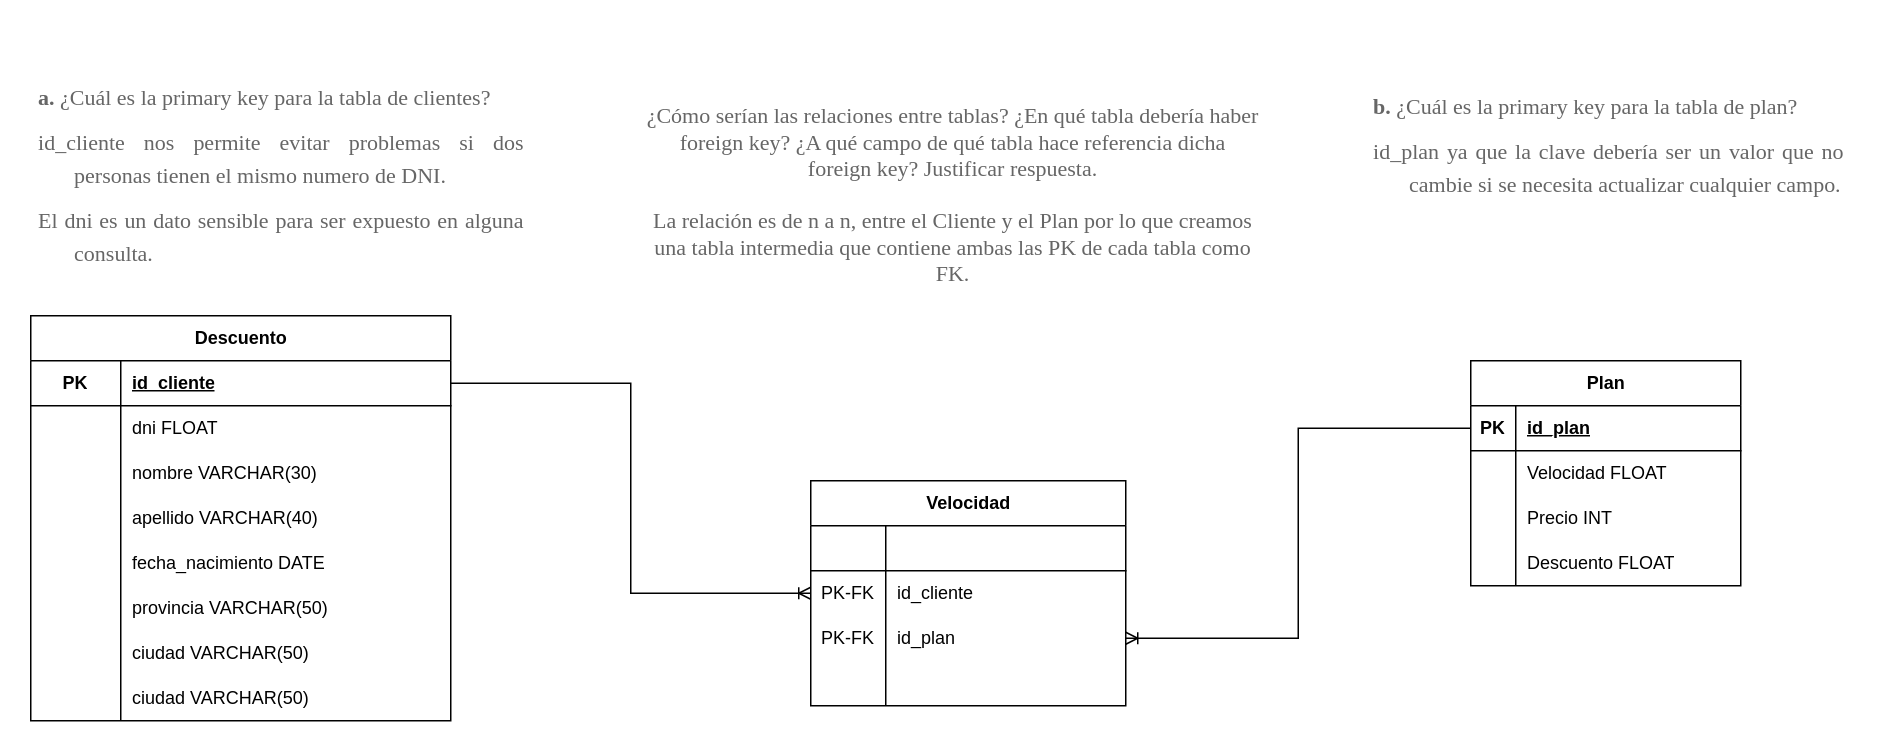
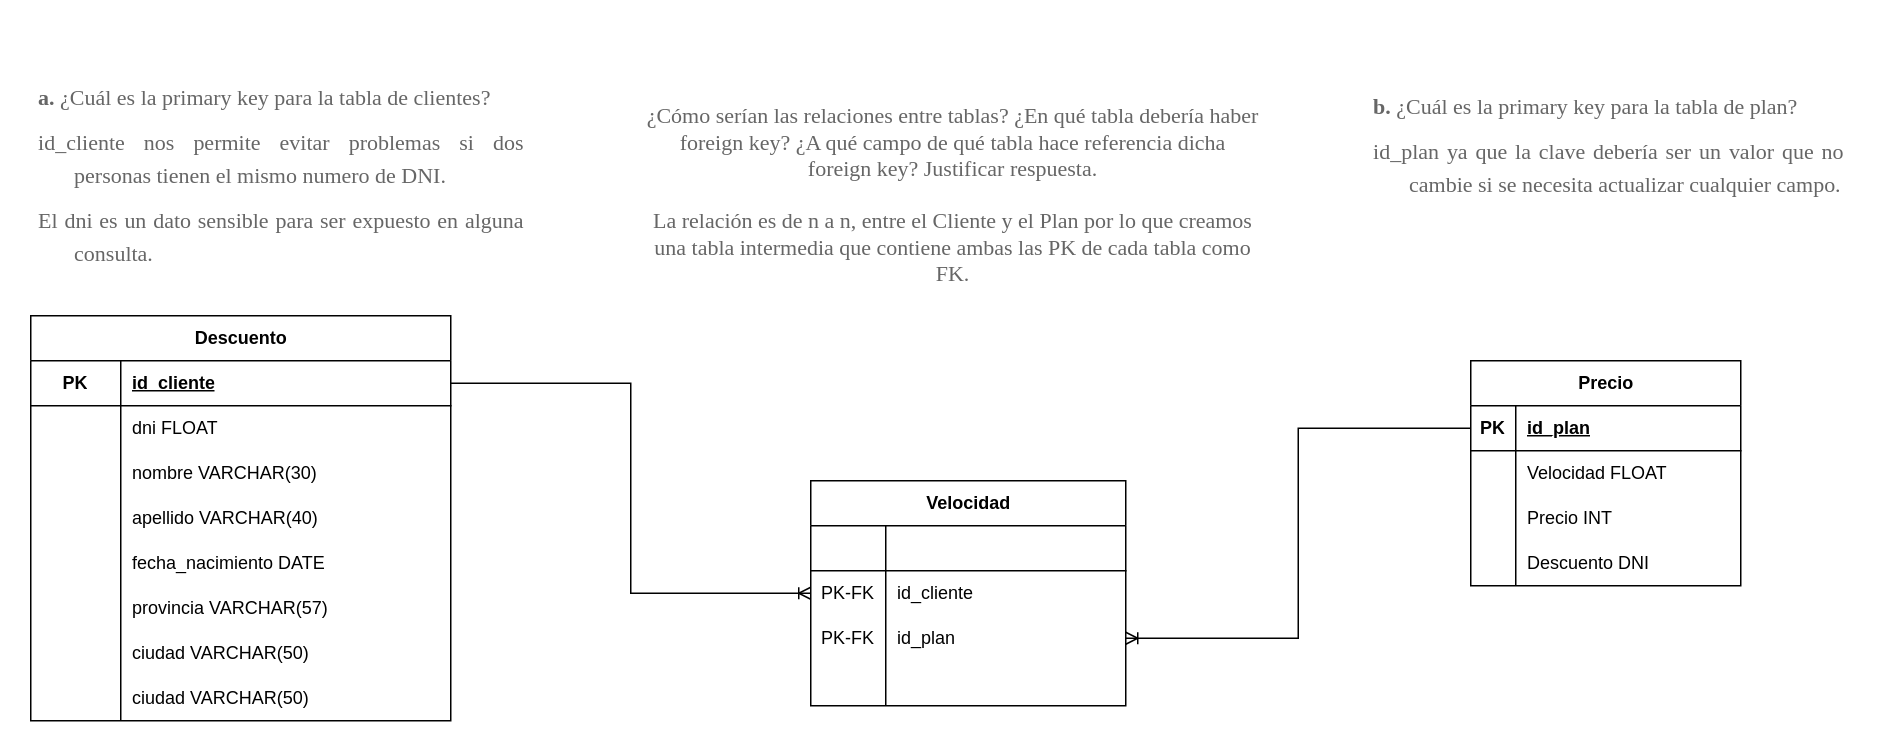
(1607, 383) -> (1607, 383)
(1601, 563) -> (1591, 563)
(232, 608) -> (232, 608)
